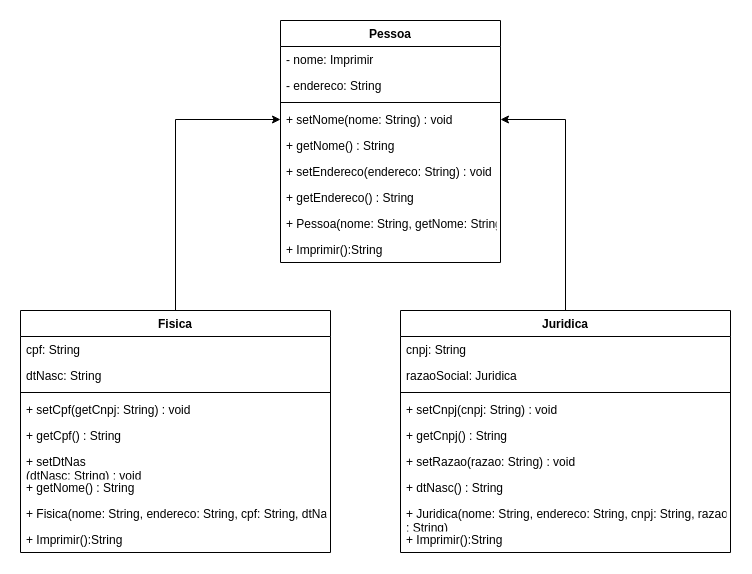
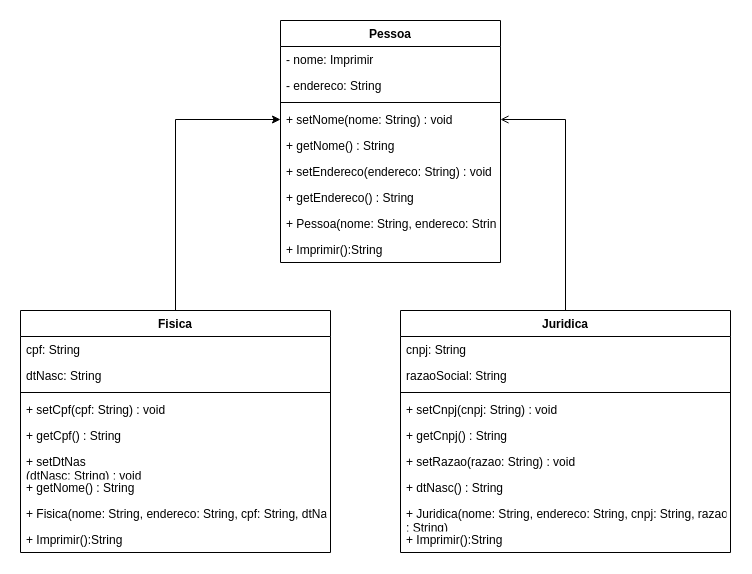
(509, 120) -> (507, 120)
(403, 224) -> (406, 224)
(467, 376) -> (462, 376)
(121, 410) -> (108, 410)
